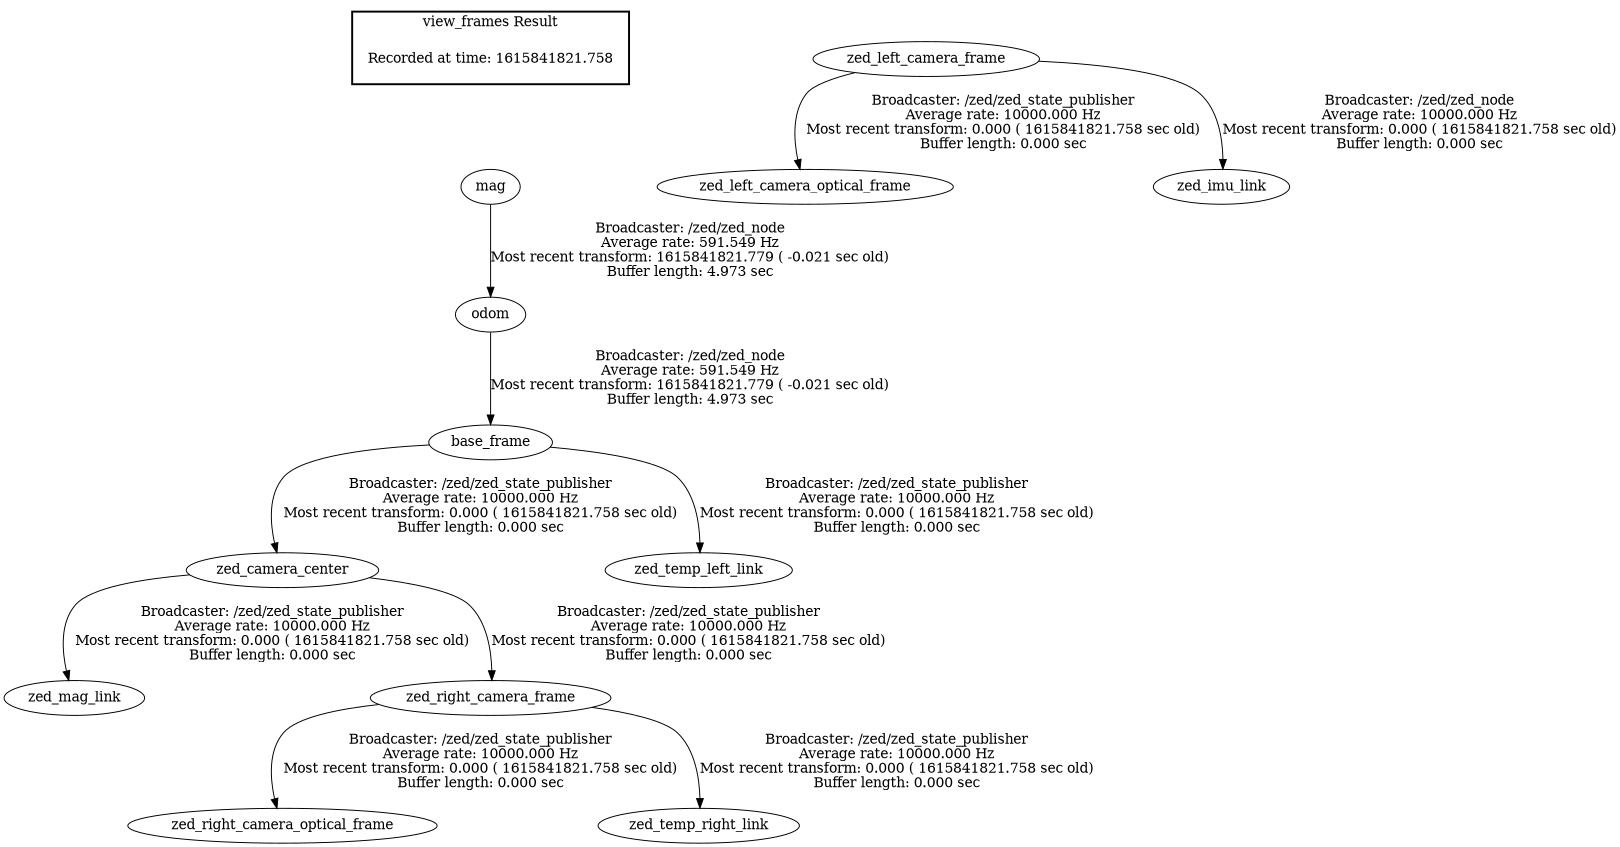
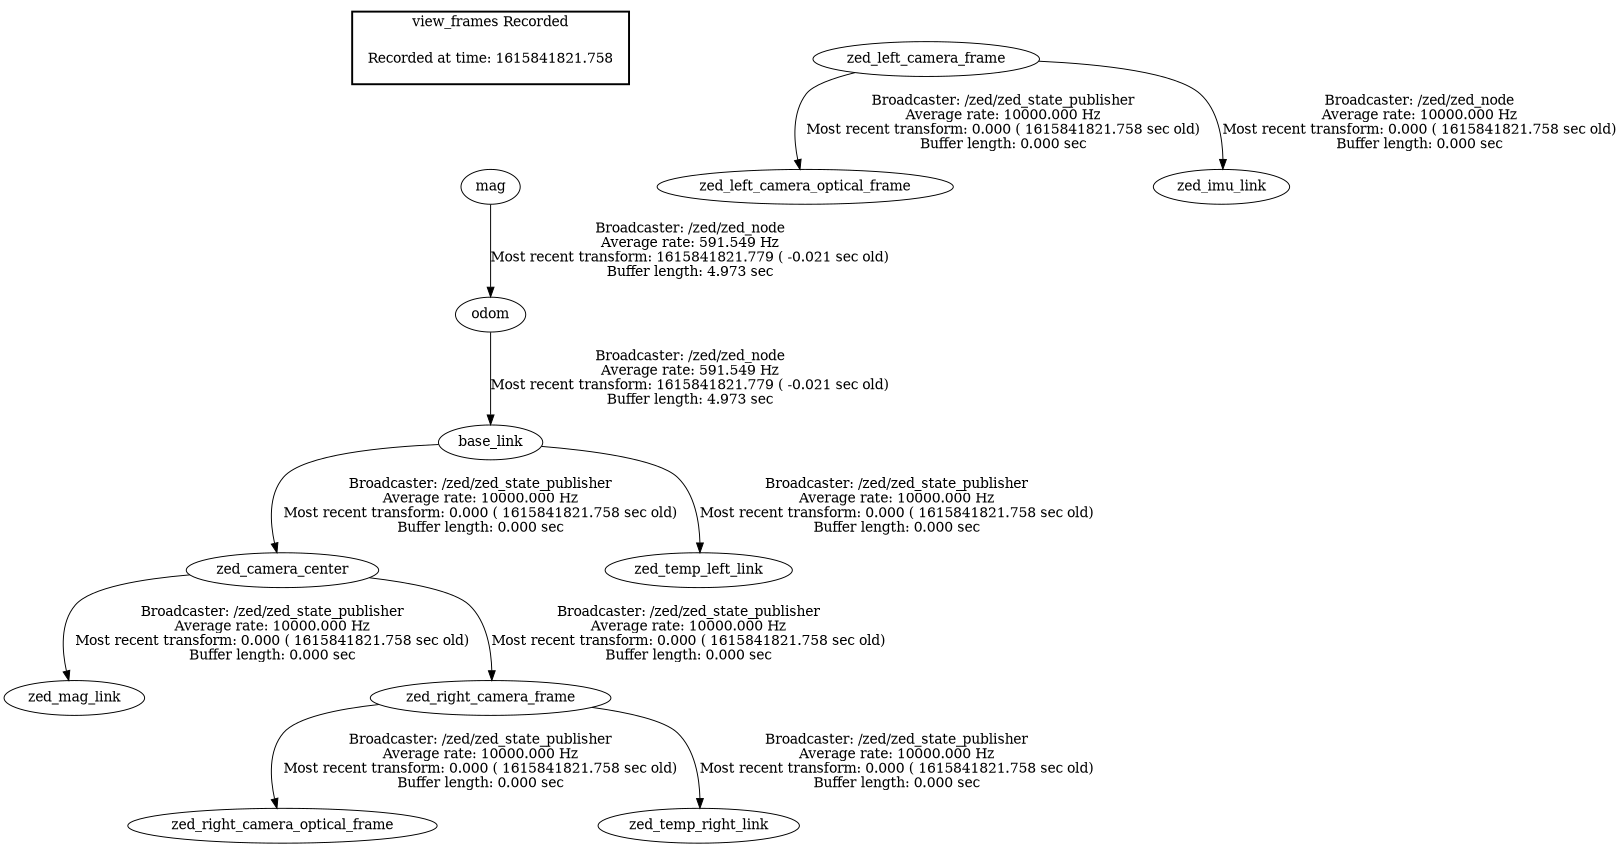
(491, 23) -> (491, 23)
(491, 442) -> (491, 442)
